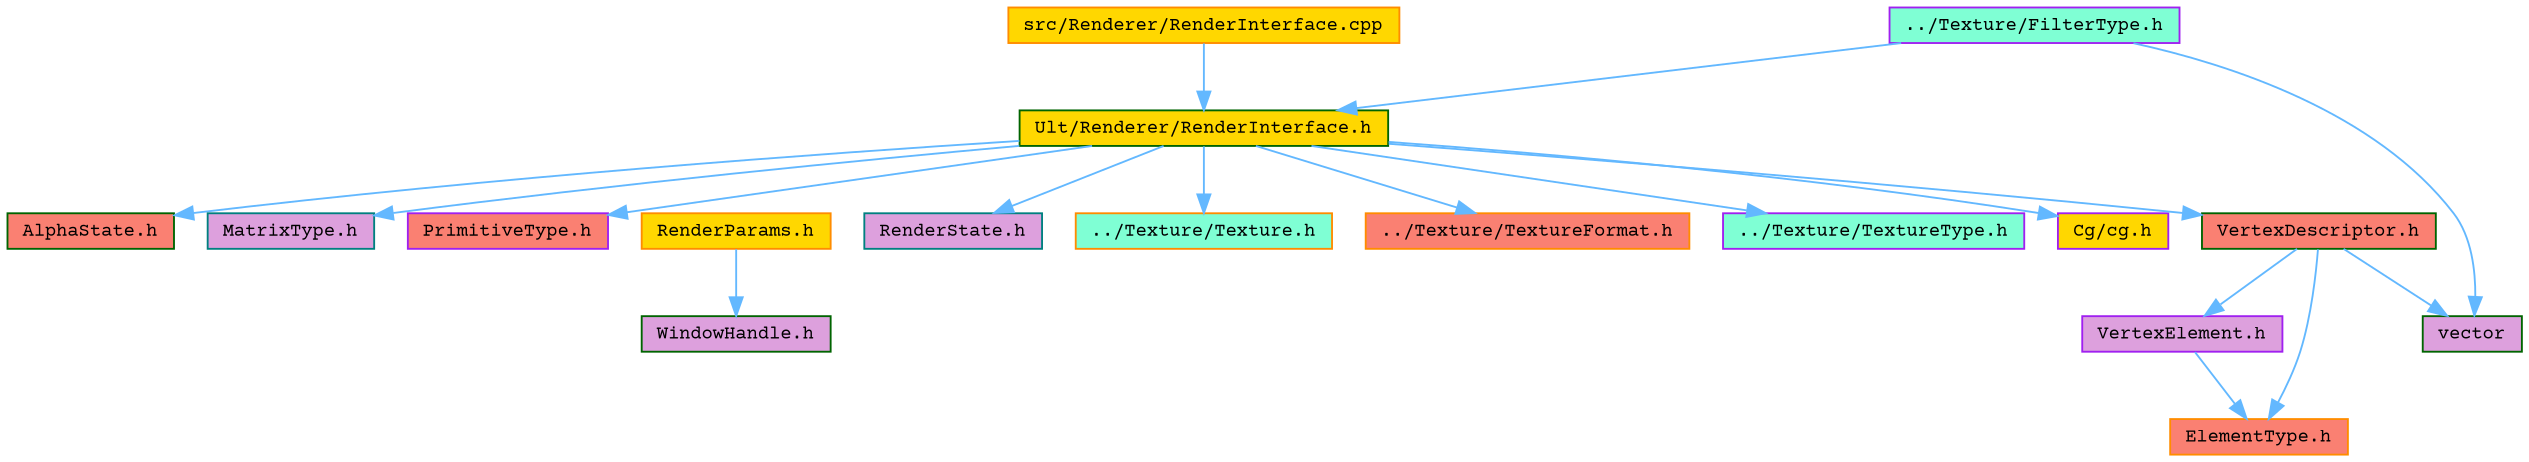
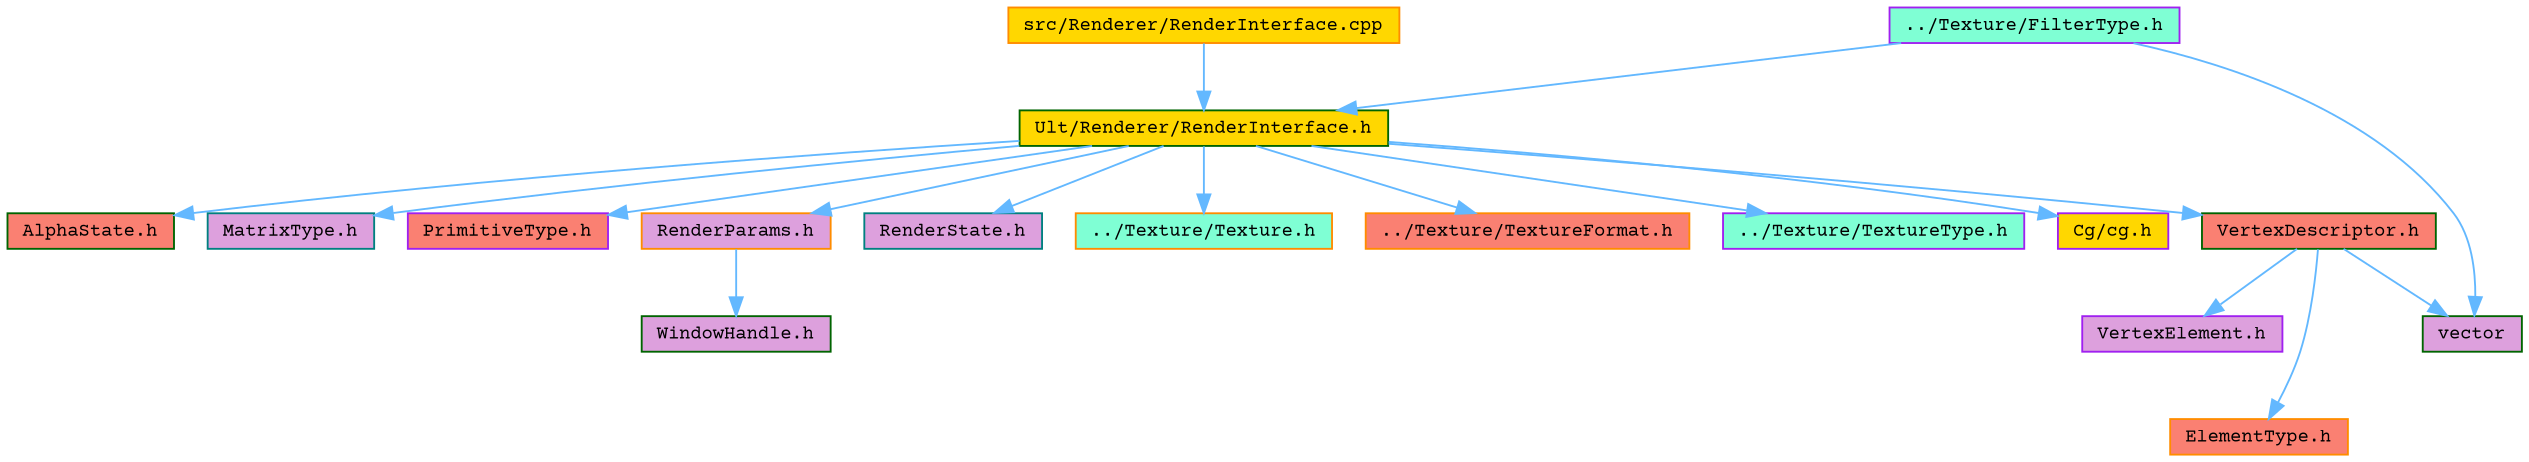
none -> (980, 178)
(736, 231) -> (736, 231)
(2215, 378) -> none
